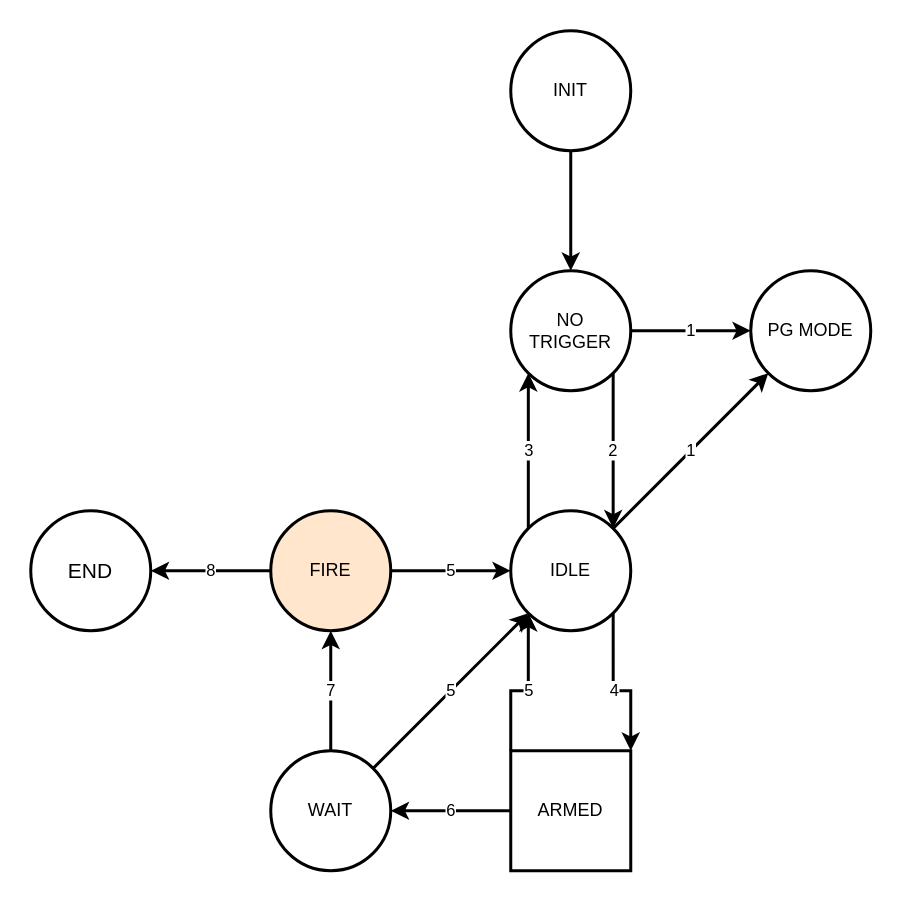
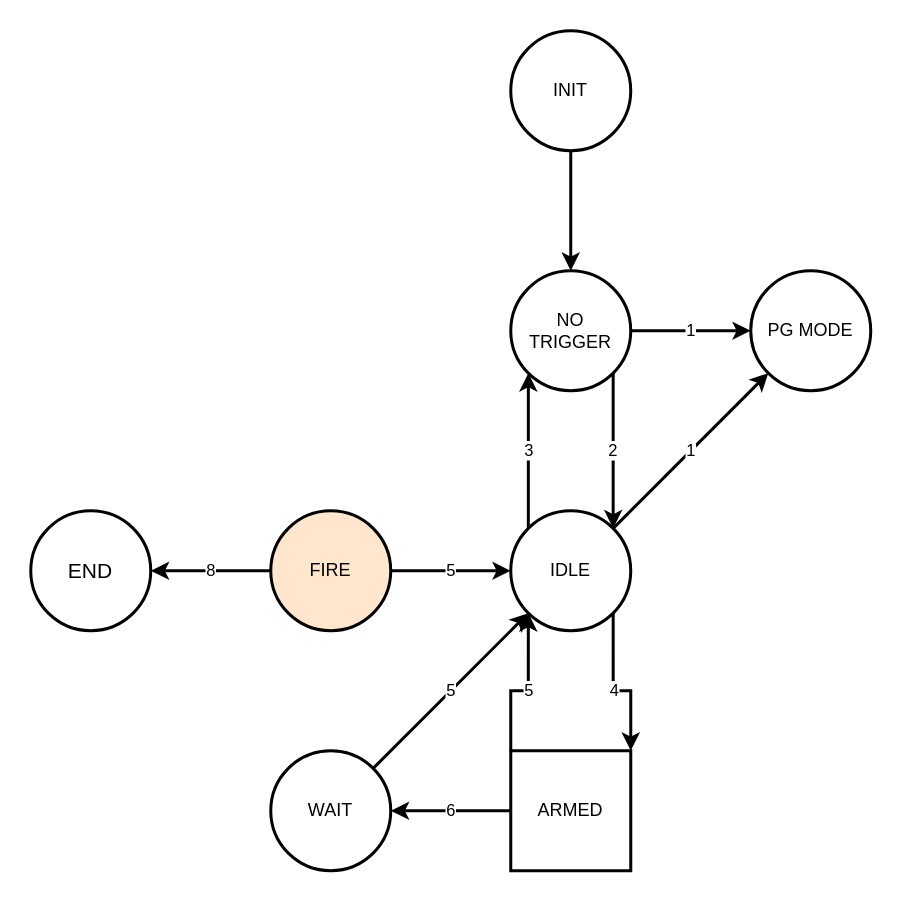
(331, 696) -> none
